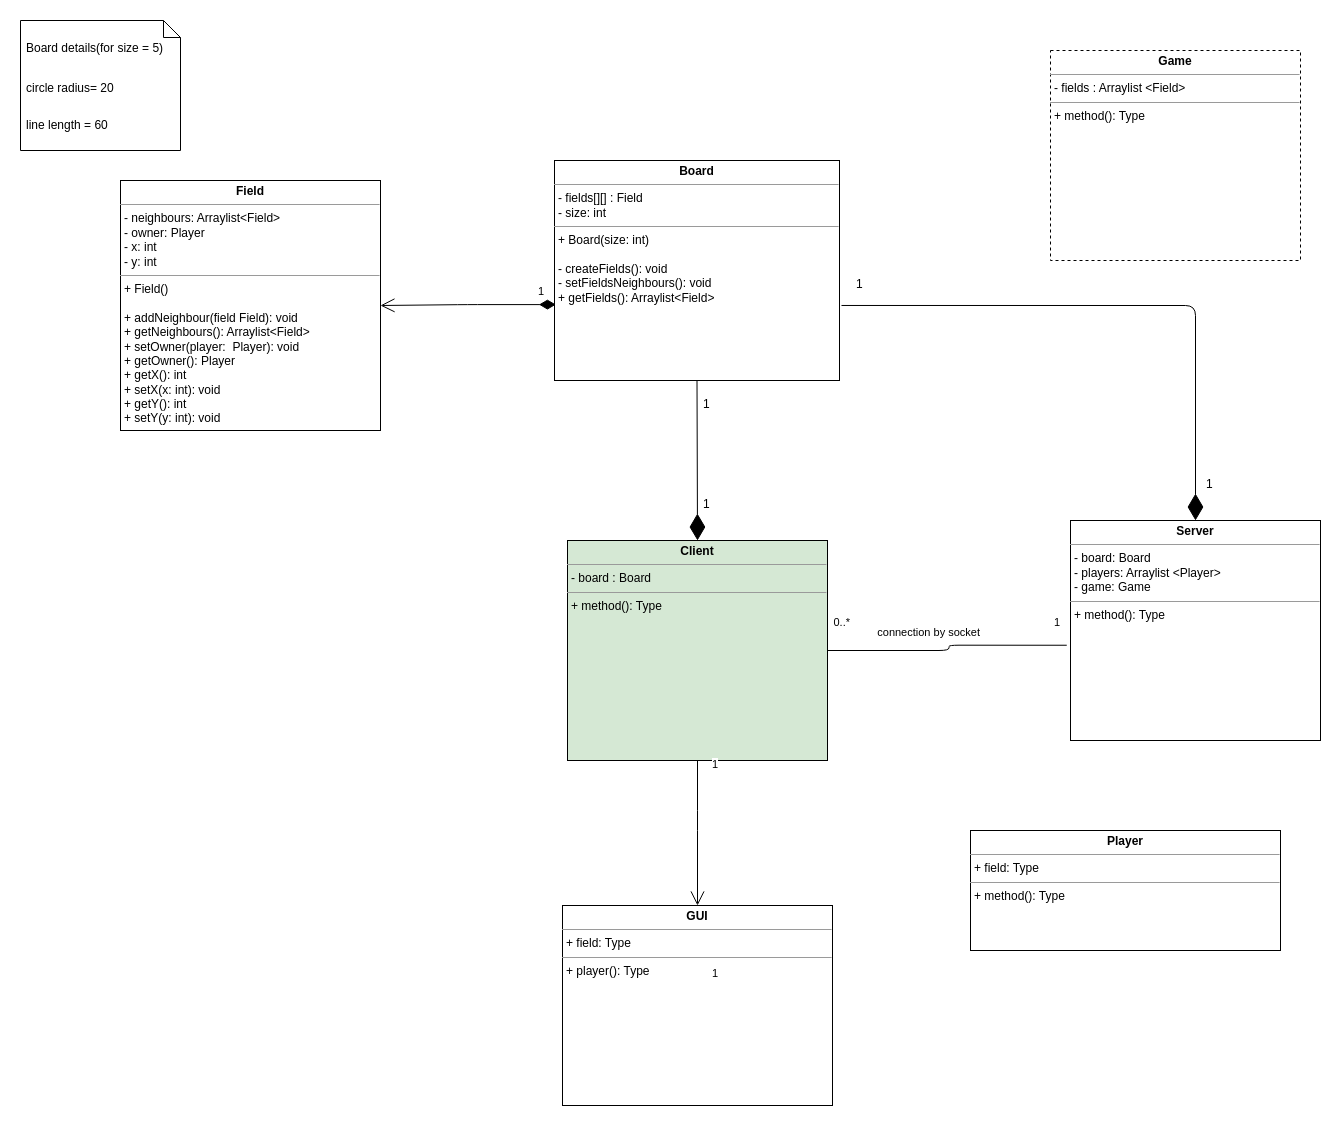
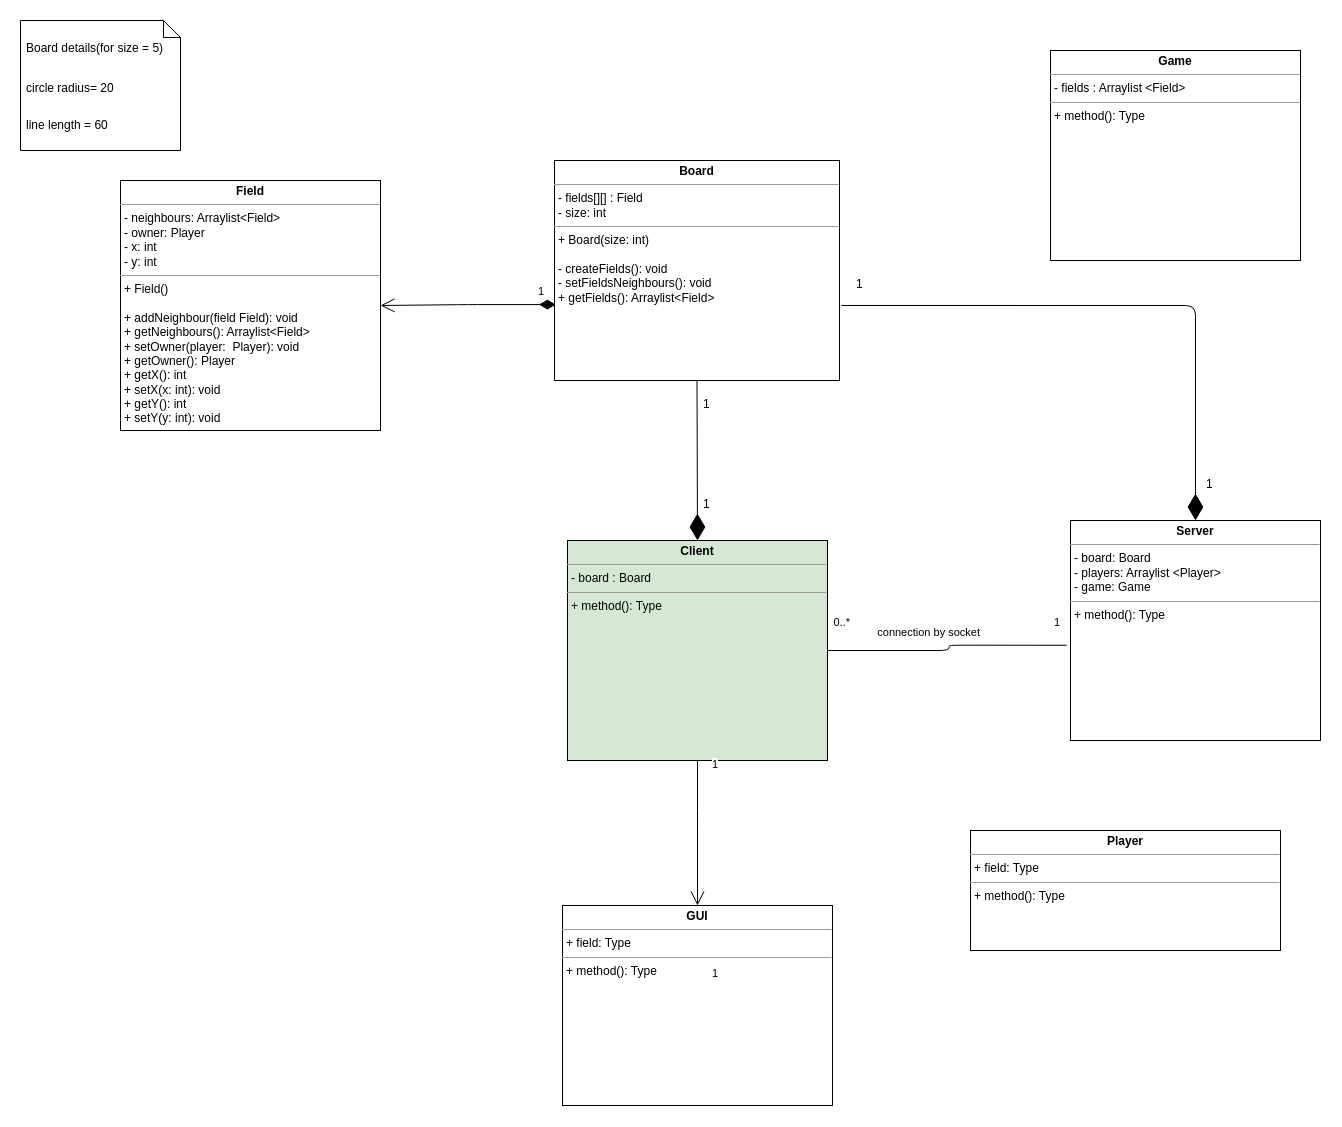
(1176, 156) -> (1176, 156)
(610, 927) -> (612, 927)
